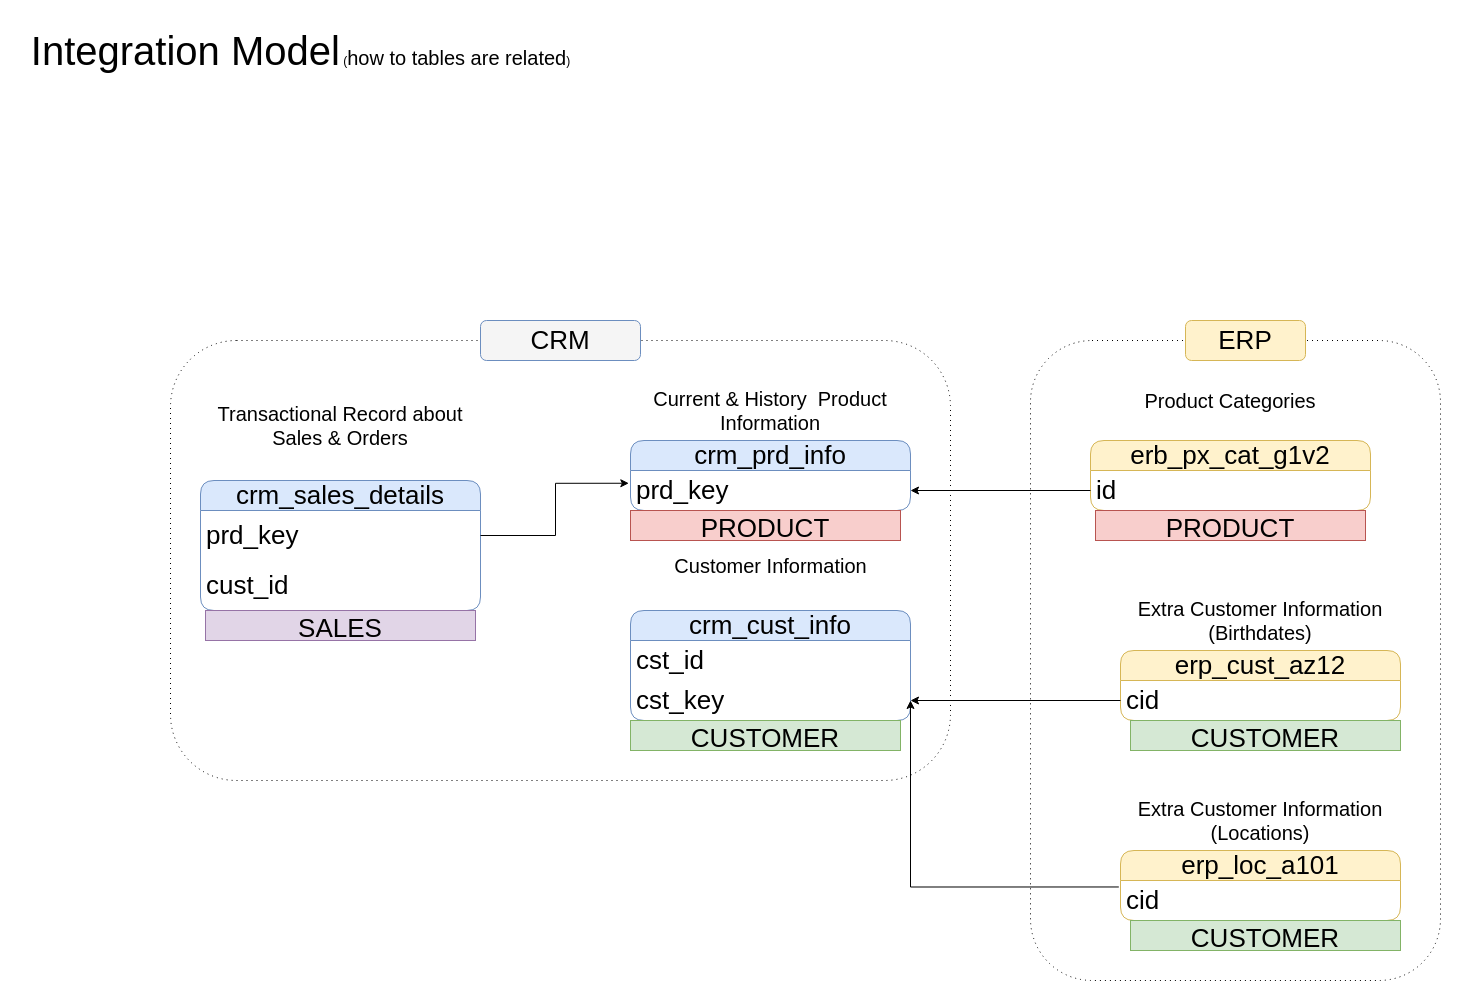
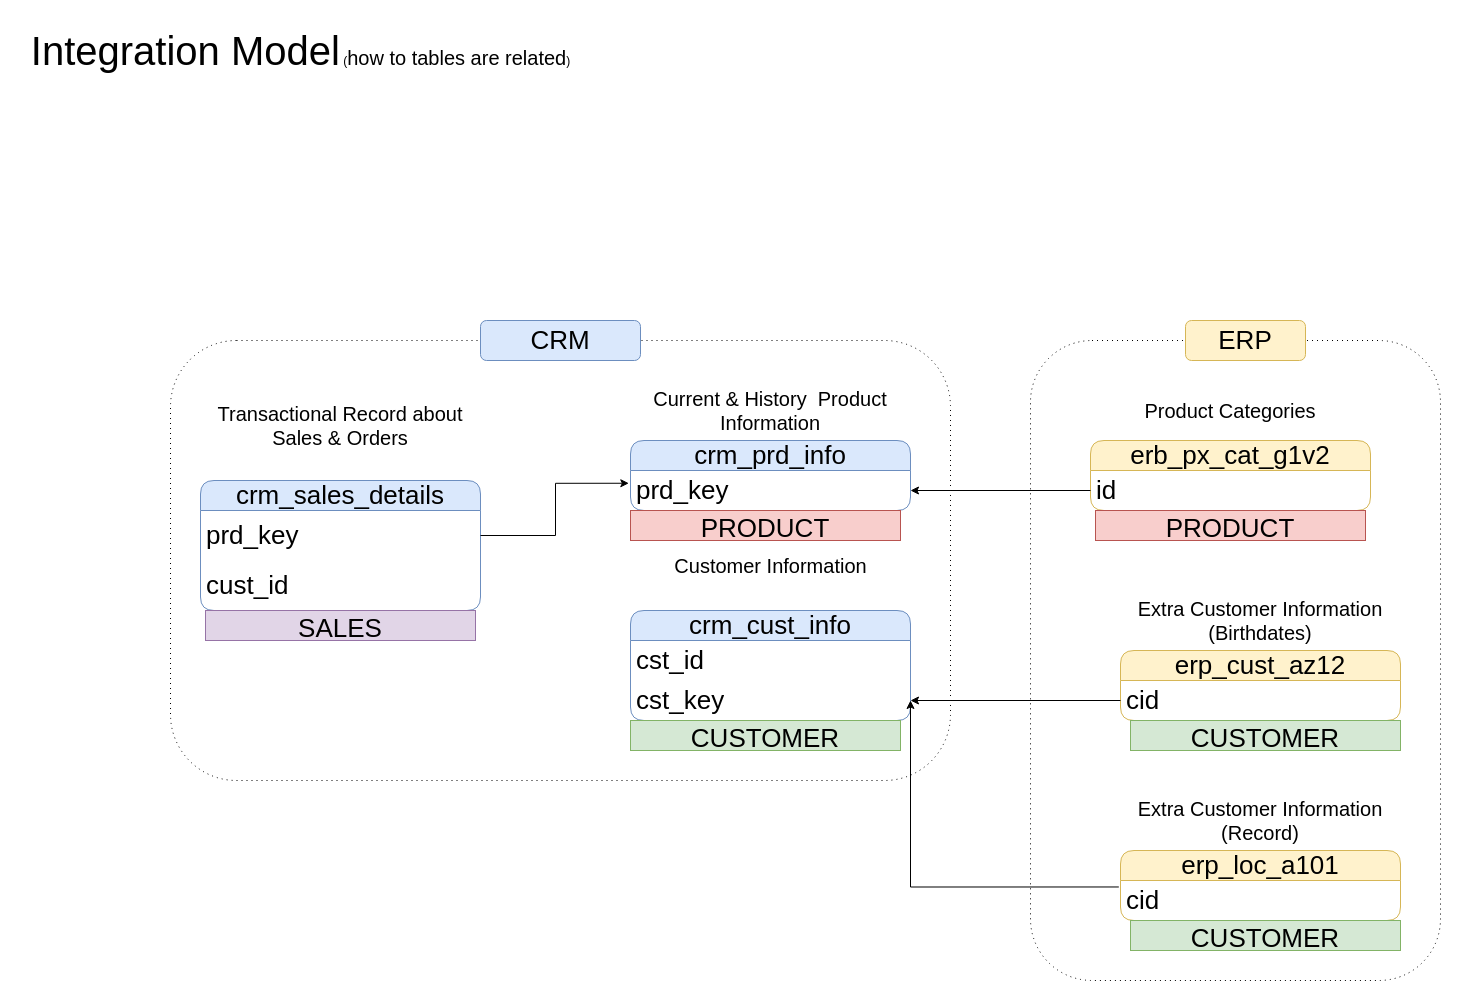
(561, 341) -> (561, 341)
(1231, 401) -> (1231, 411)
(1261, 821) -> (1261, 821)
